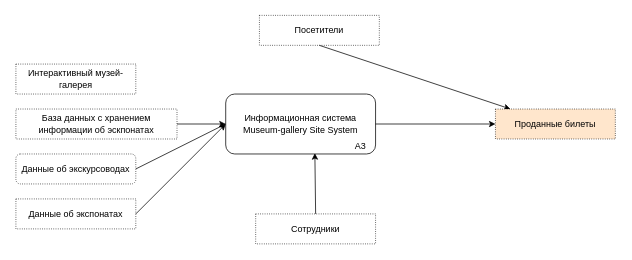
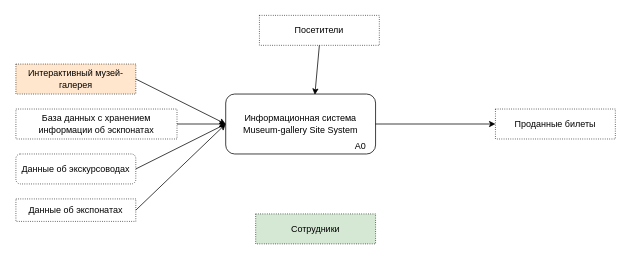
(412, 76) -> (317, 68)
(75, 79) -> (75, 79)
none -> (178, 100)
(555, 124) -> (555, 124)
(360, 147) -> (360, 147)
(315, 196) -> none
(75, 214) -> (75, 210)
(315, 229) -> (315, 229)
